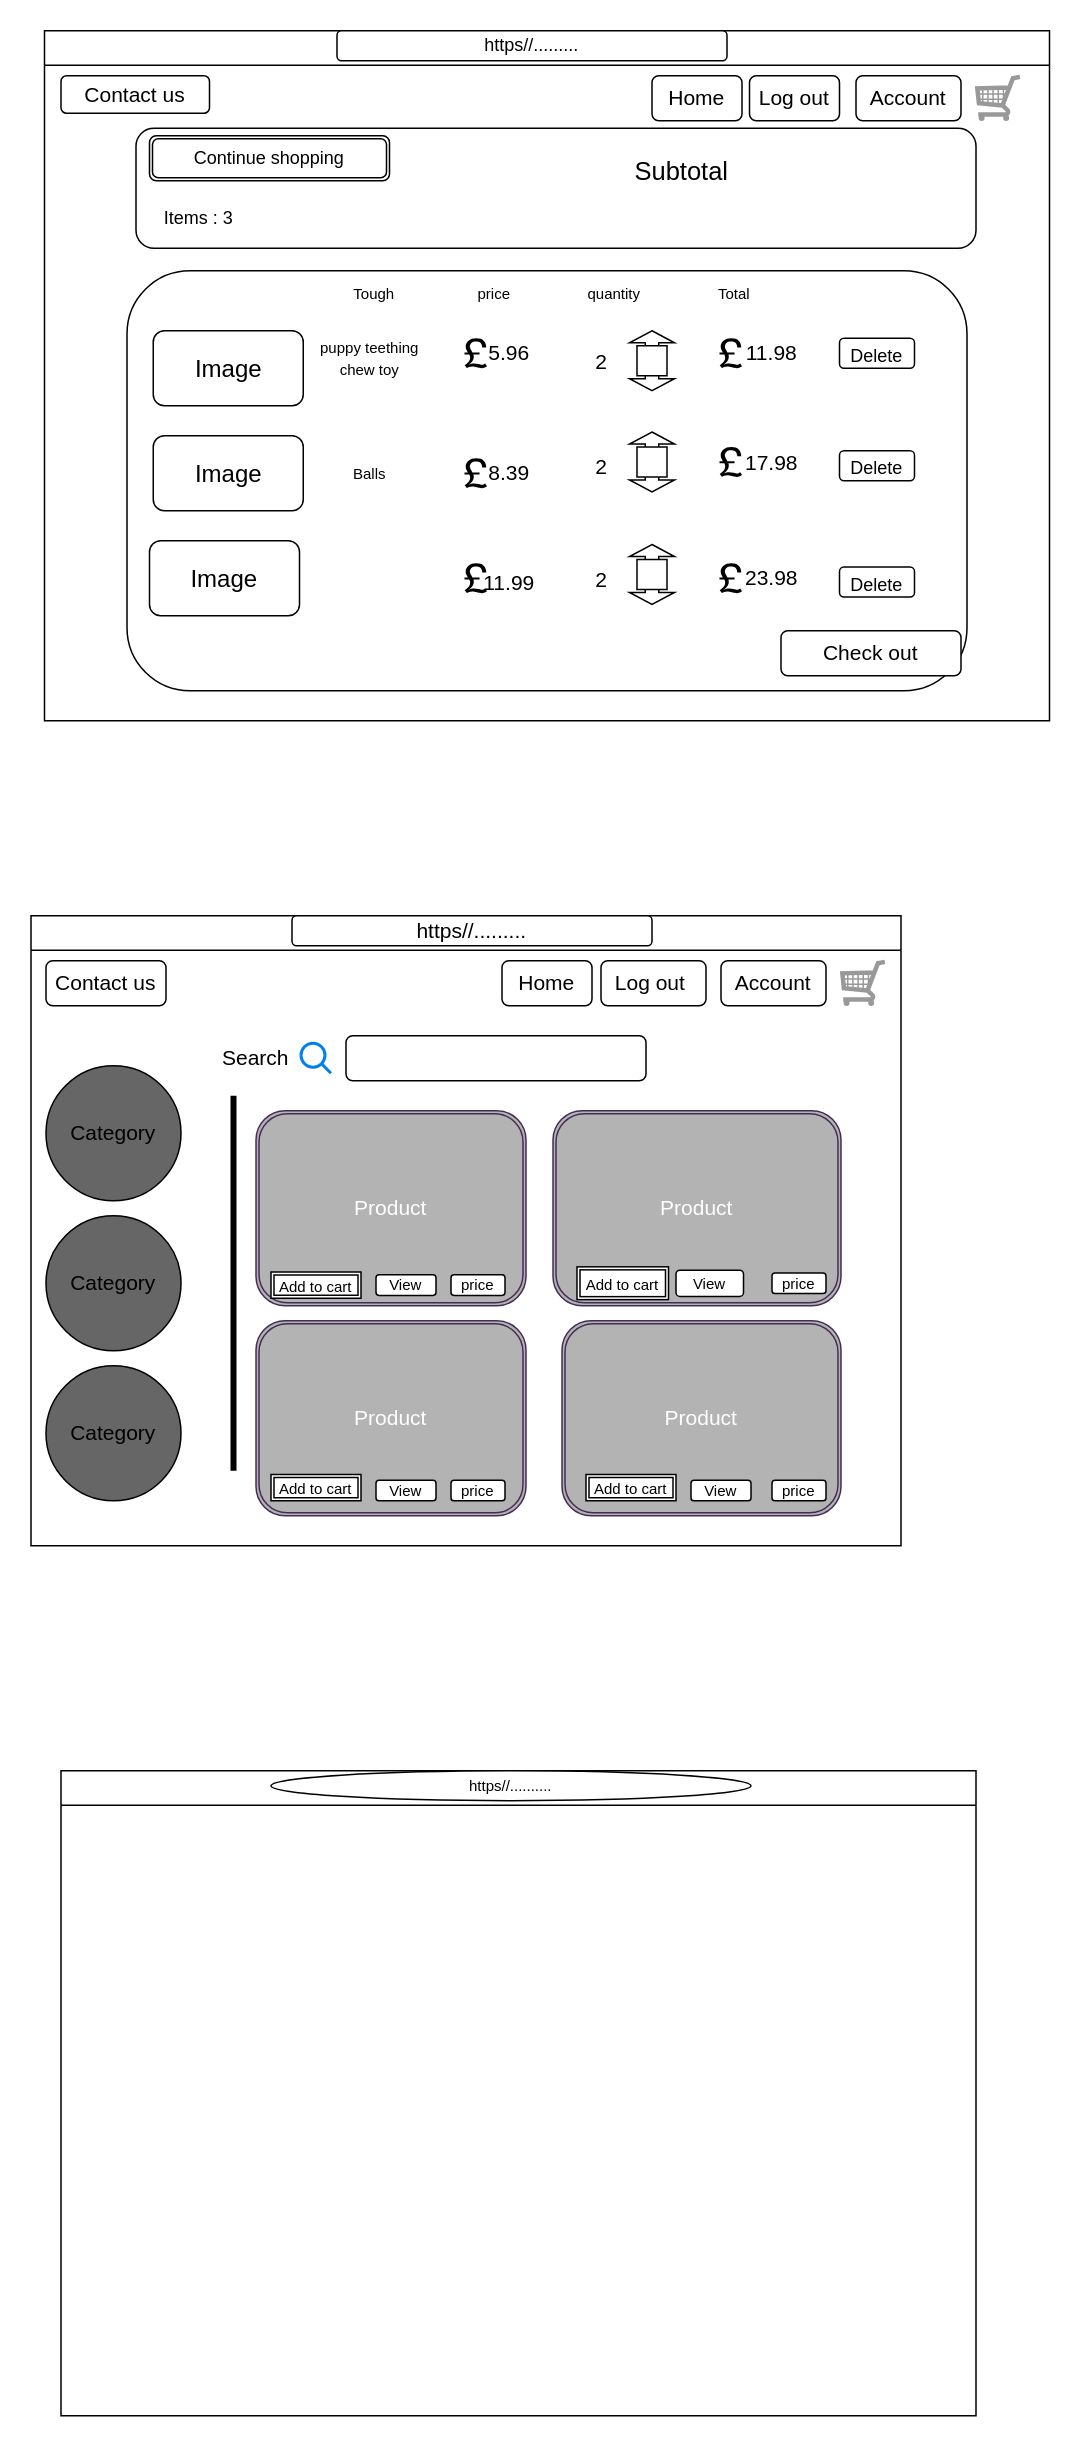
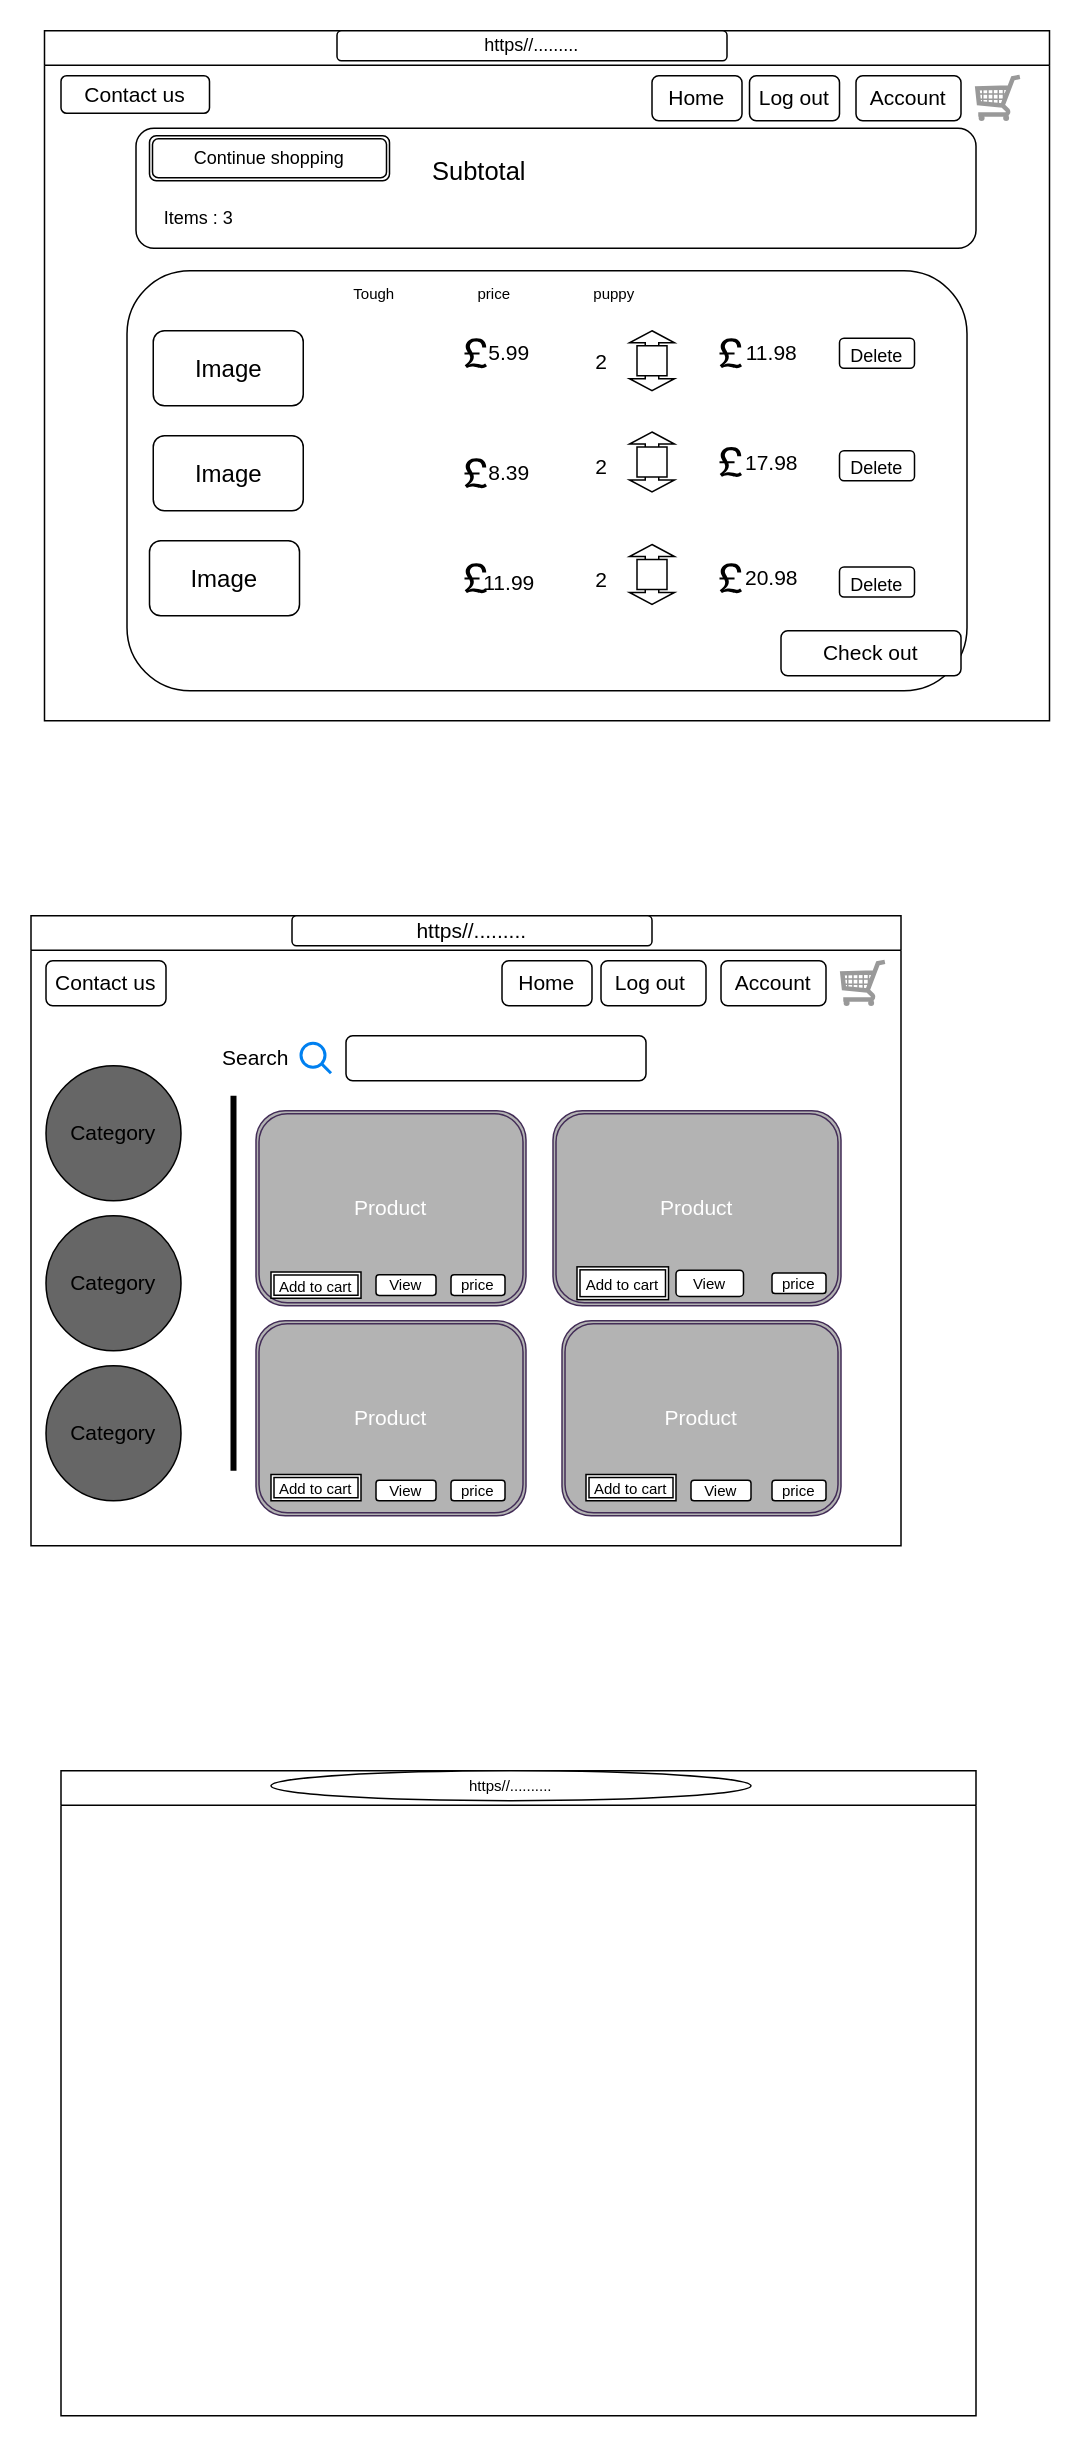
(682, 173) -> (479, 173)
(614, 293) -> (614, 293)
(734, 293) -> none
(509, 353) -> (509, 353)
(369, 357) -> none
(369, 473) -> none
(772, 578) -> (772, 578)
